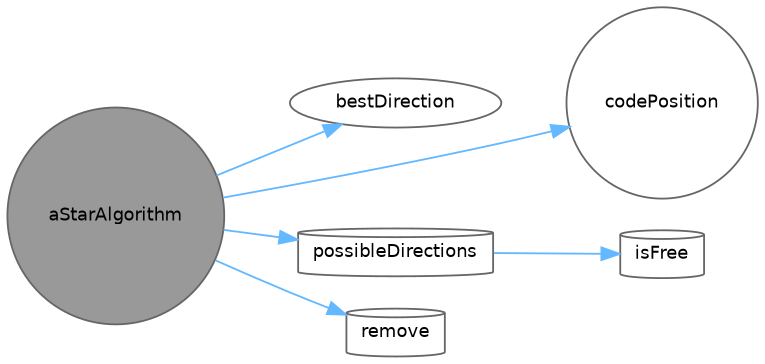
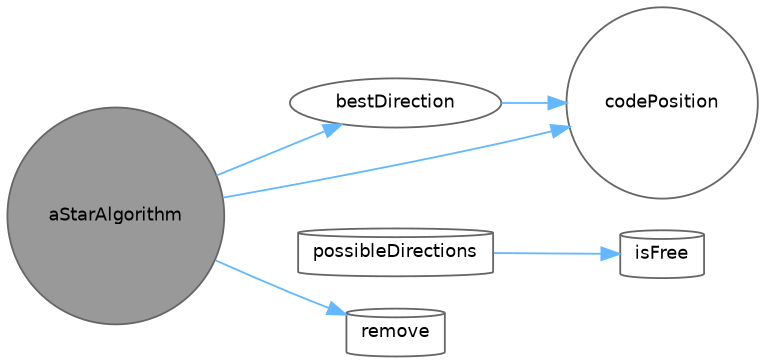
none -> (525, 103)
(252, 234) -> none
